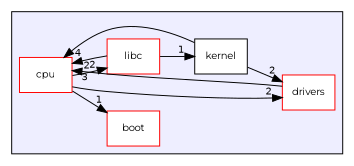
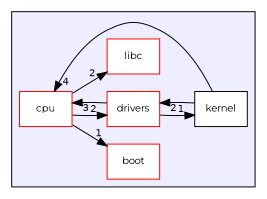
(172, 56) -> (172, 116)
(94, 58) -> none
